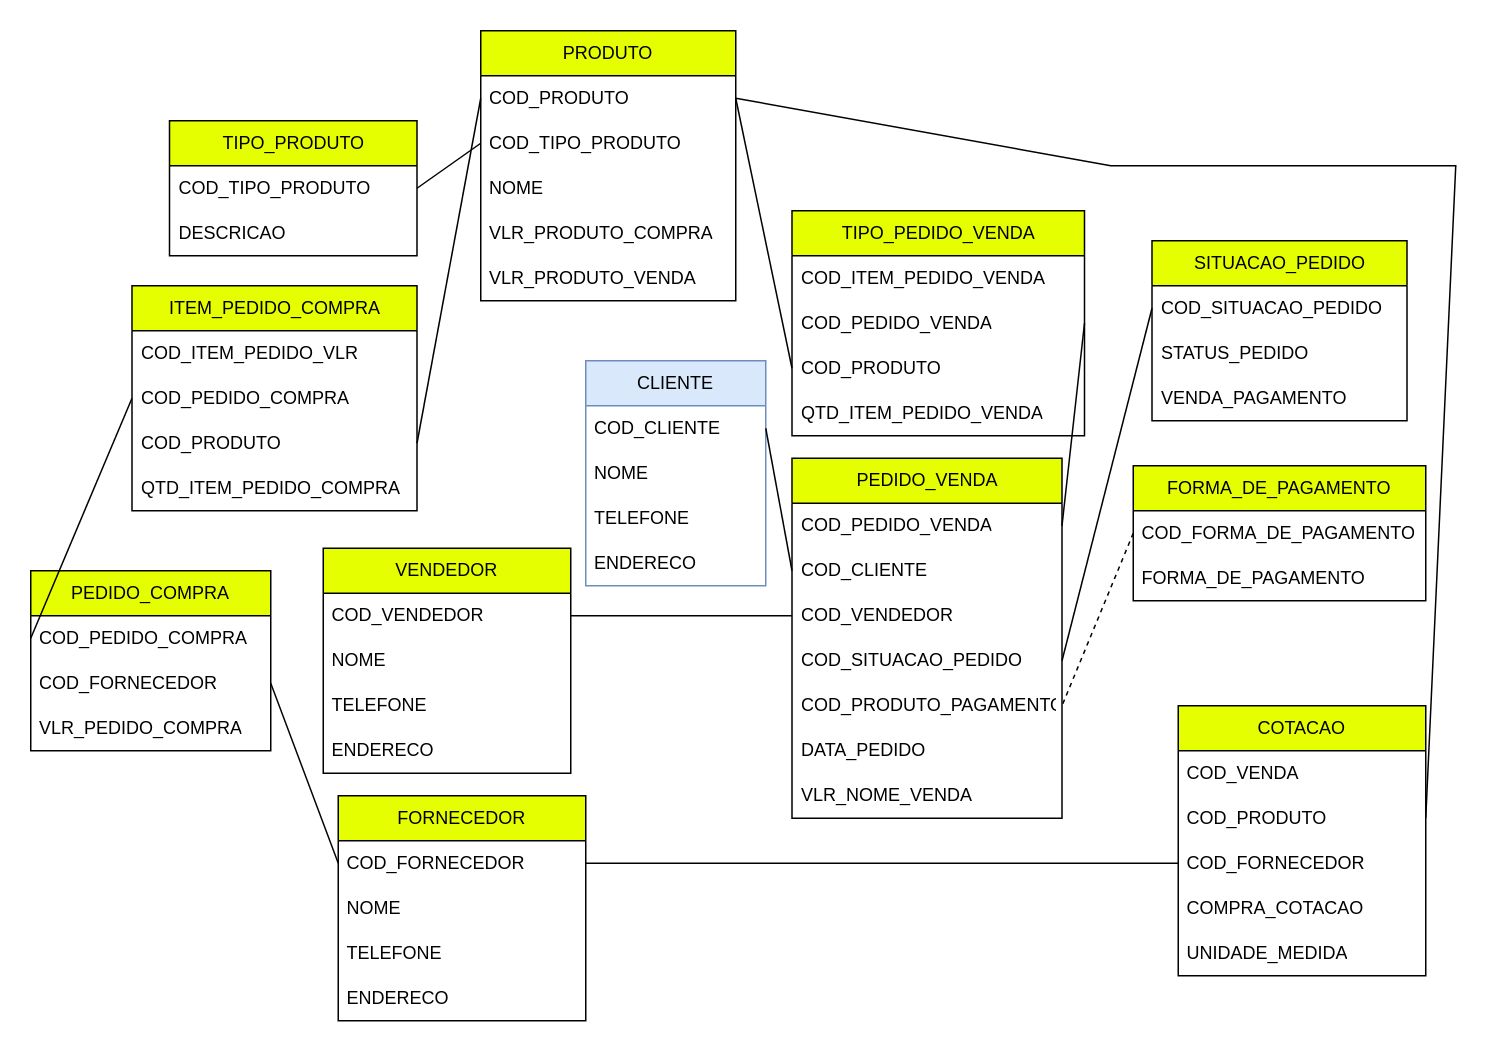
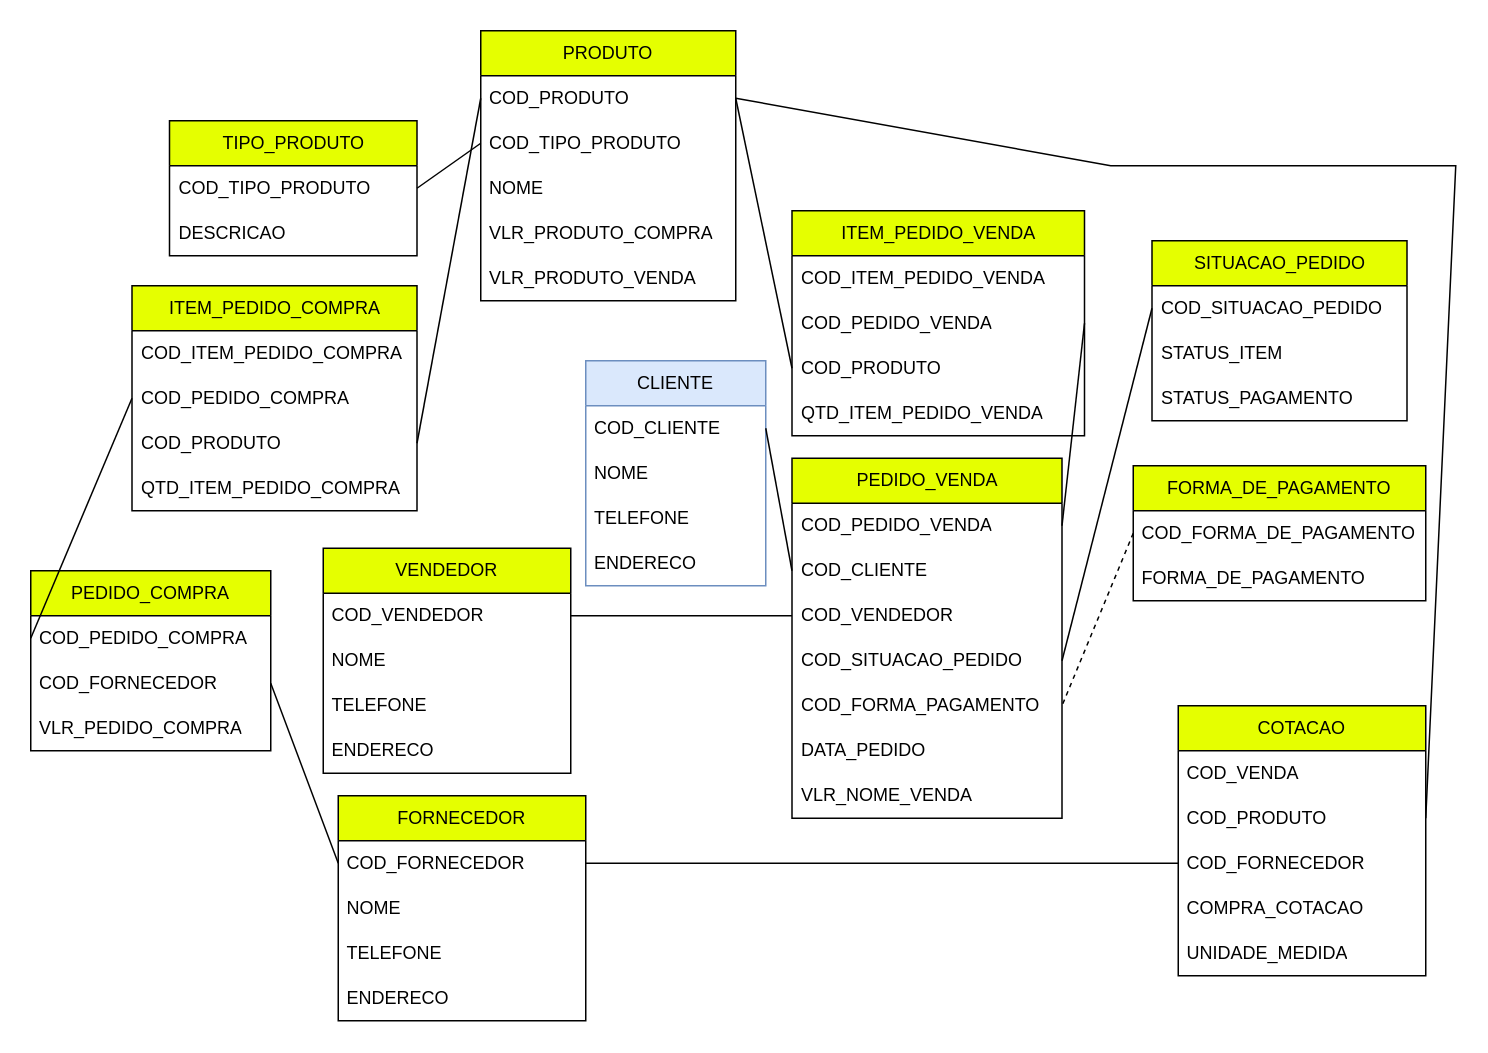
(939, 233) -> (939, 233)
(238, 353) -> (253, 353)
(1227, 353) -> (1217, 353)
(1237, 398) -> (1242, 398)
(908, 706) -> (898, 706)
